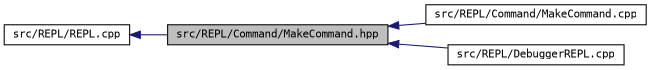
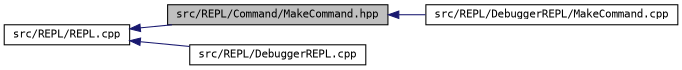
(536, 15) -> (552, 15)
(423, 46) -> (165, 44)
